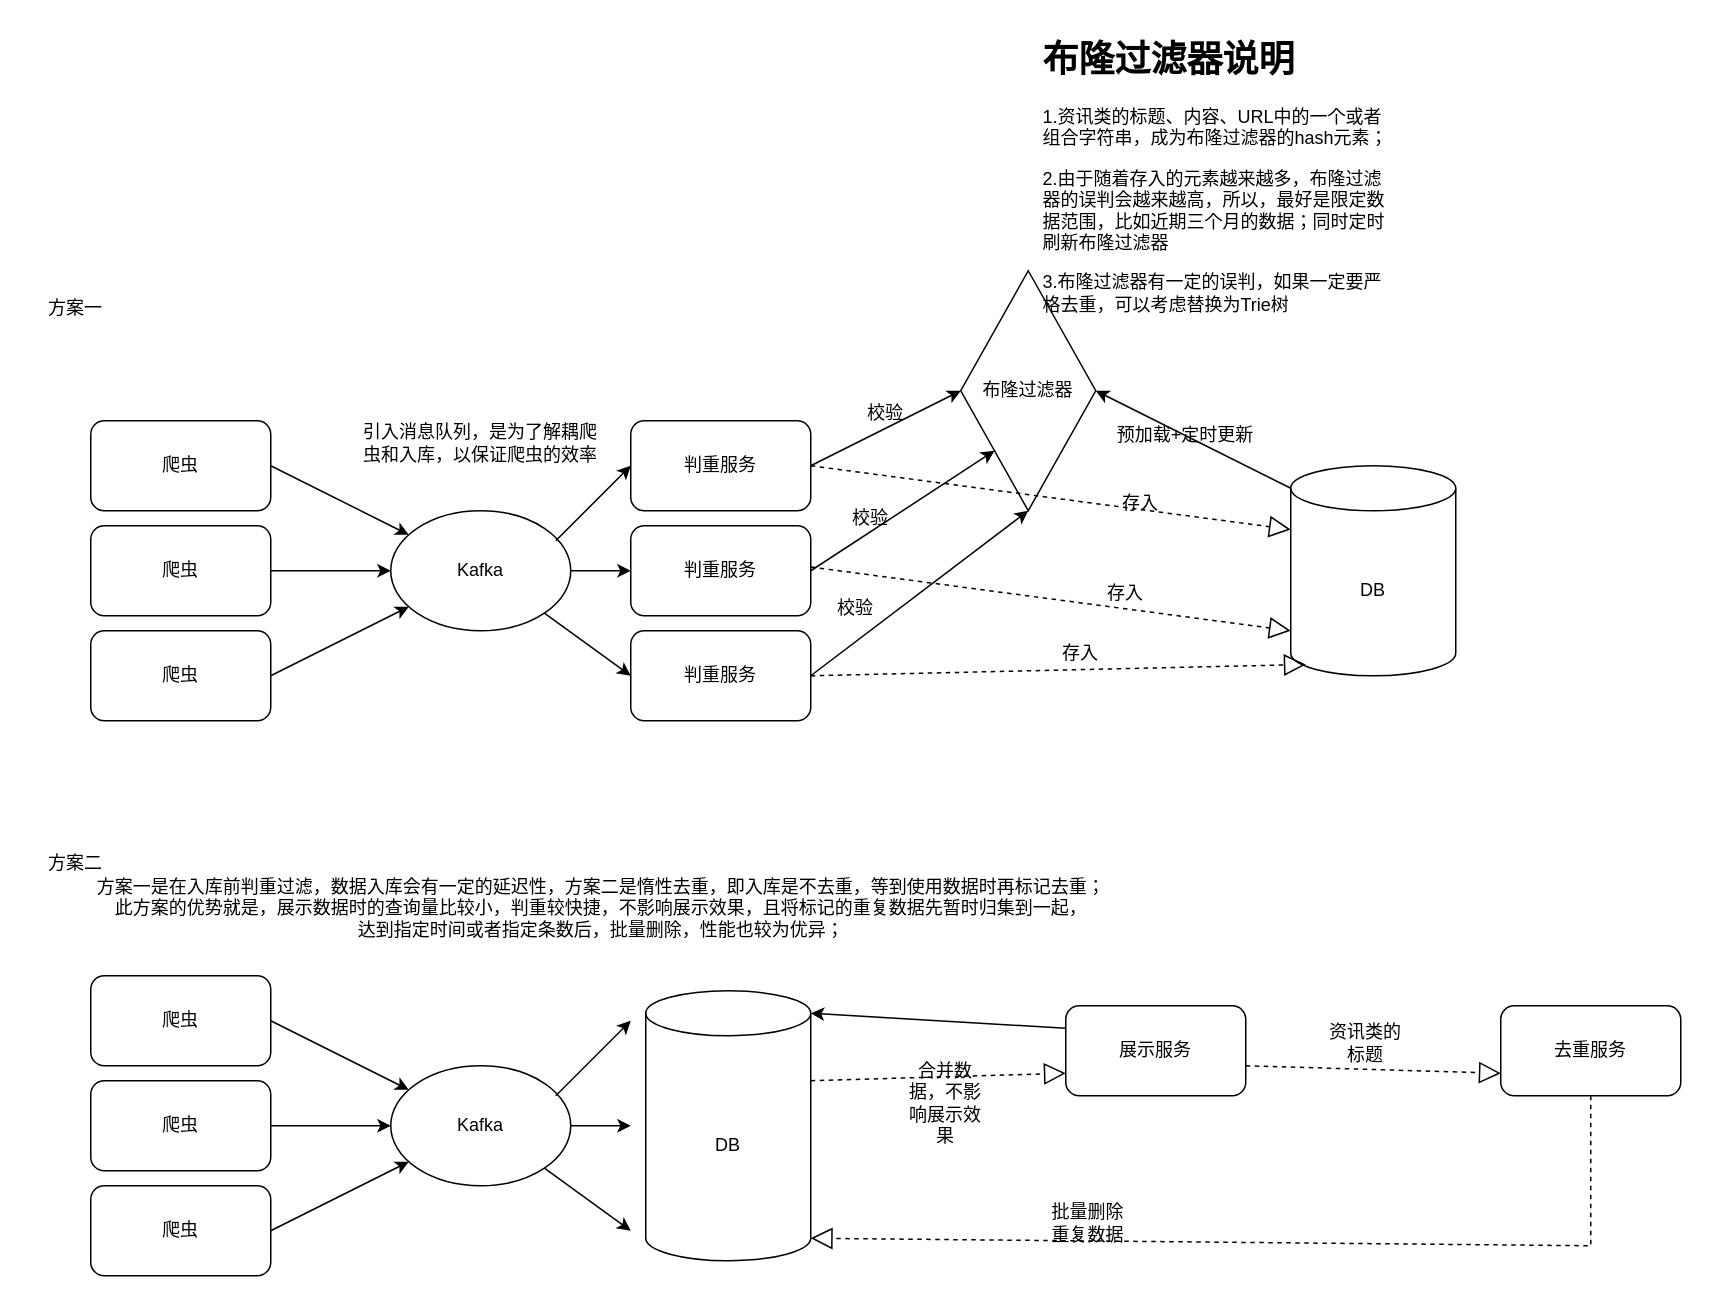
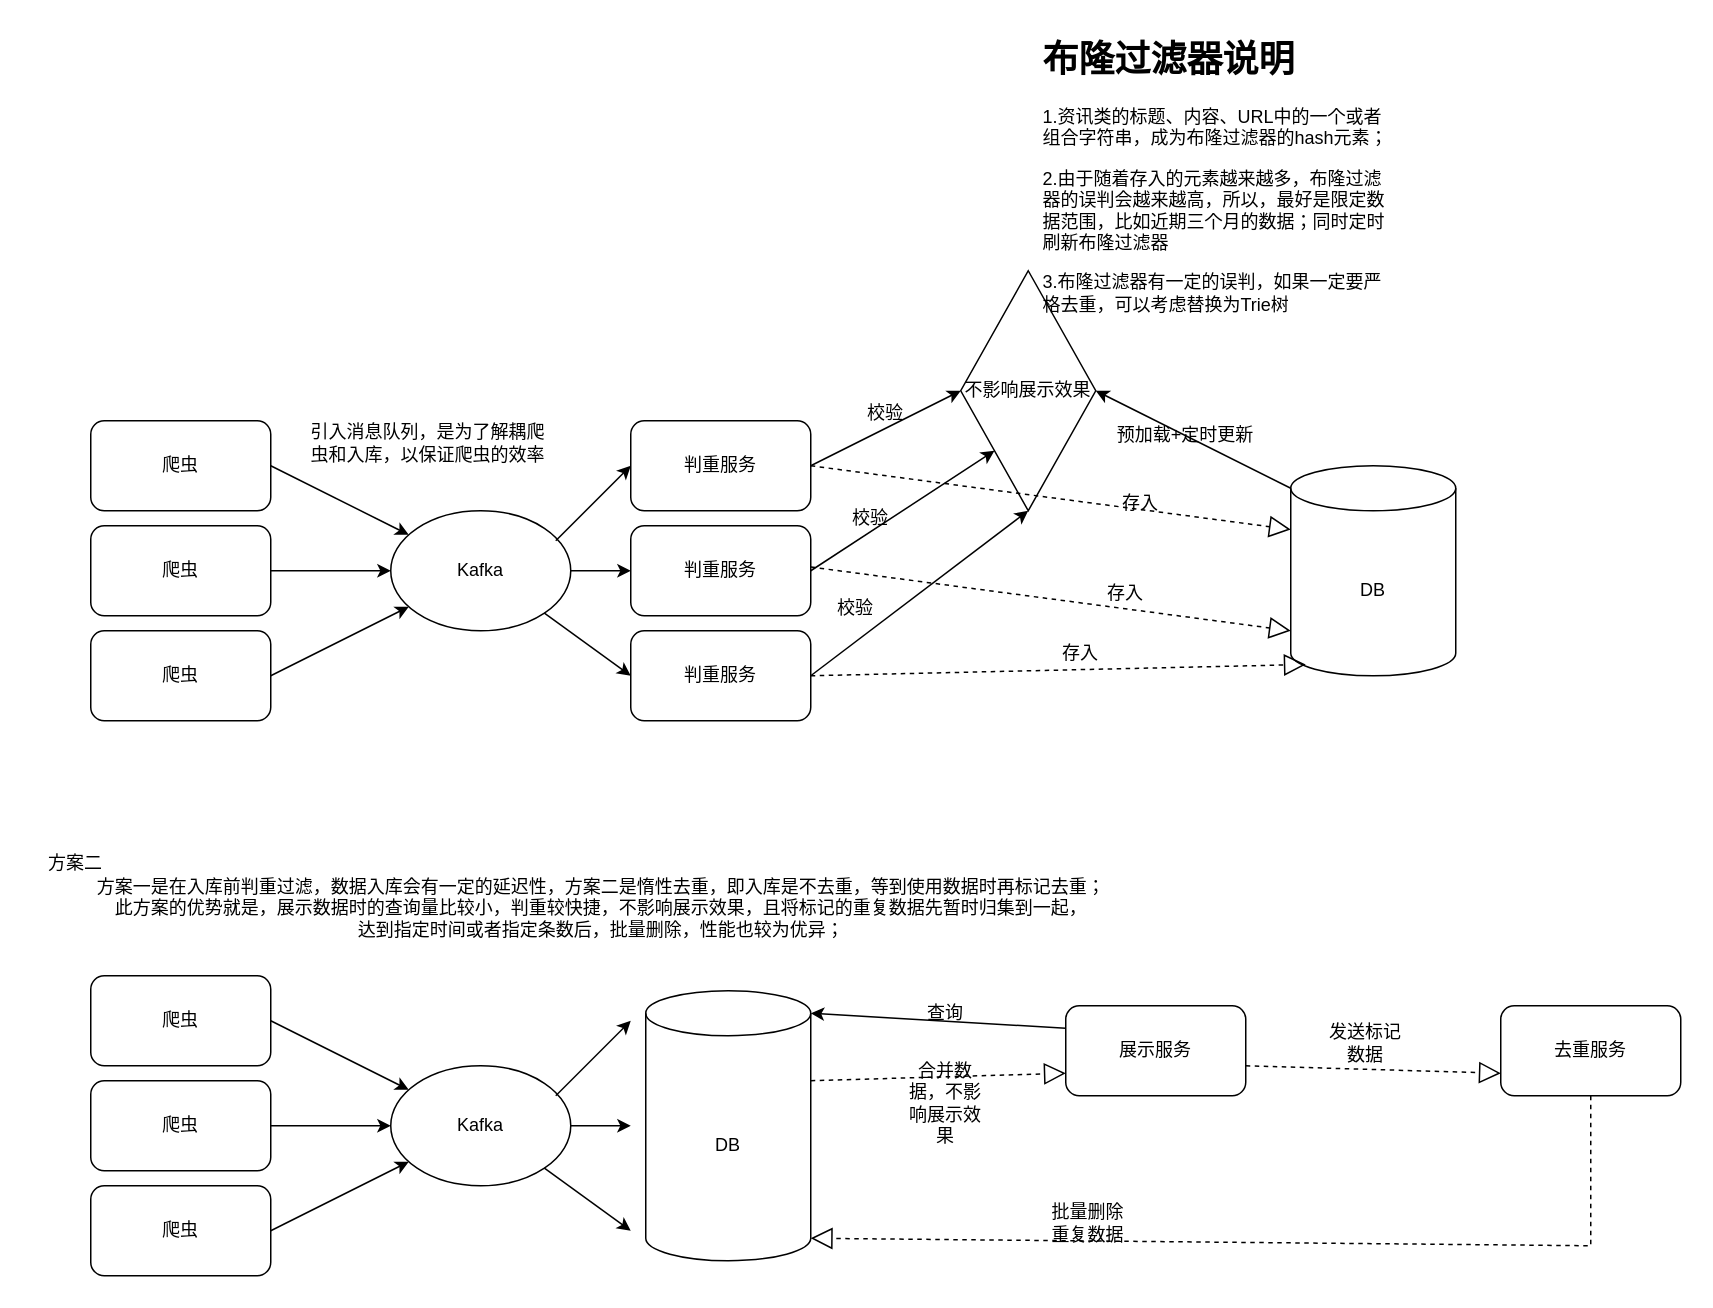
(76, 308) -> none
(1028, 391) -> (1028, 391)
(481, 443) -> (428, 443)
none -> (946, 1013)
(1366, 1043) -> (1366, 1043)
